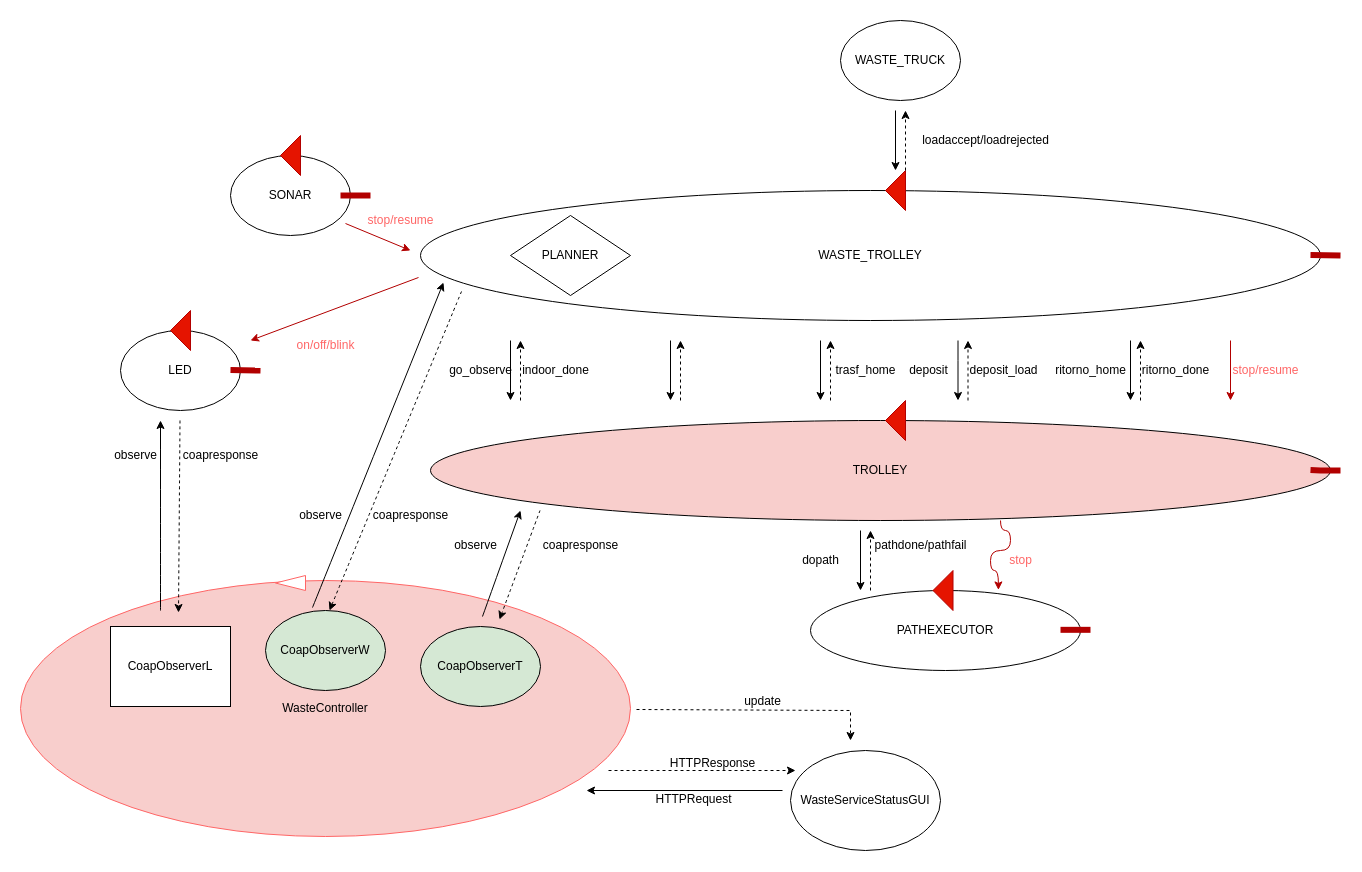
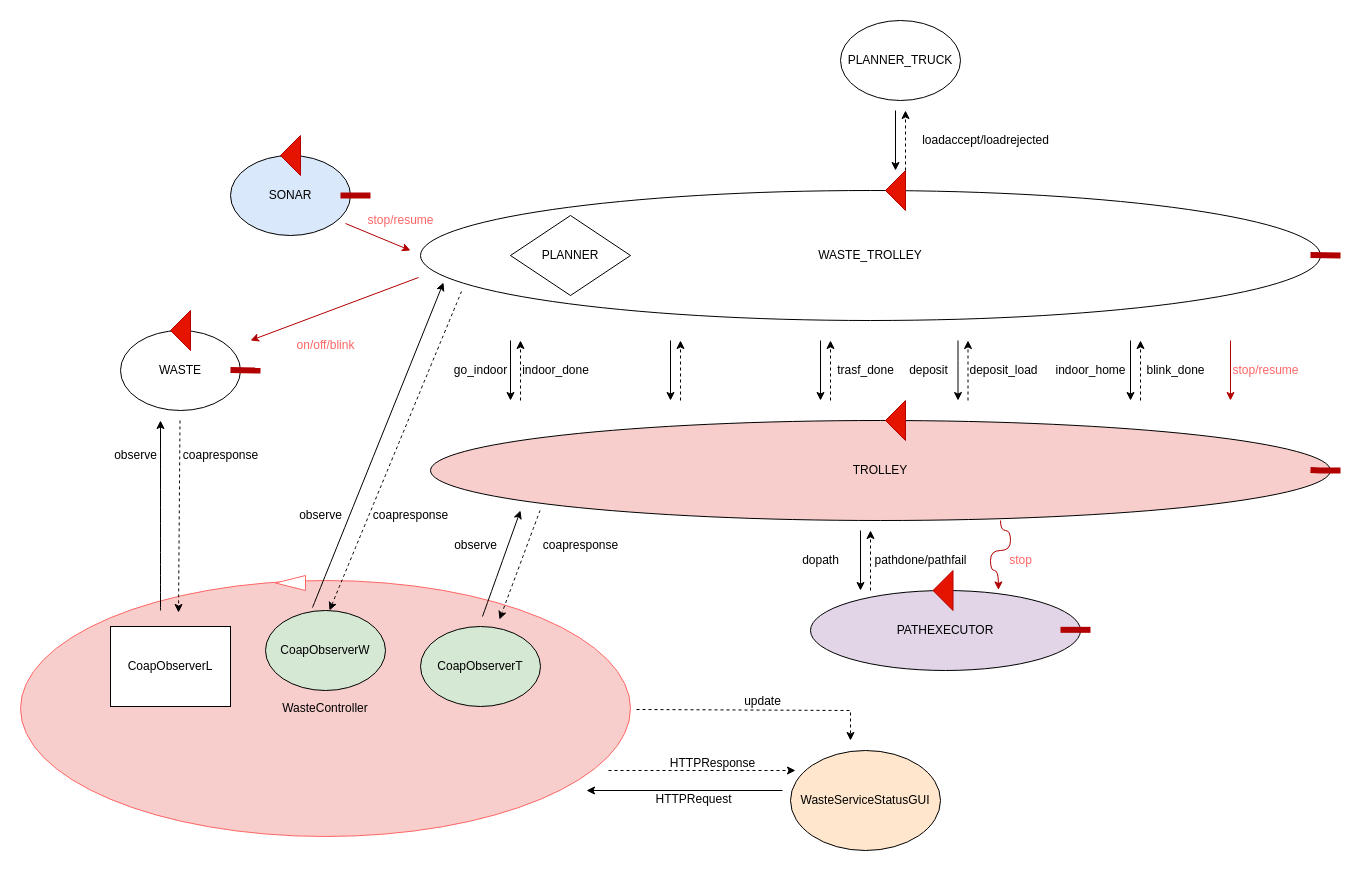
(901, 61) -> (901, 61)
(291, 196) -> (291, 196)
(181, 371) -> (181, 371)
(481, 371) -> (481, 371)
(866, 371) -> (866, 371)
(1091, 371) -> (1091, 371)
(1176, 371) -> (1176, 371)
(921, 546) -> (921, 561)
(946, 631) -> (946, 631)
(866, 801) -> (866, 801)
